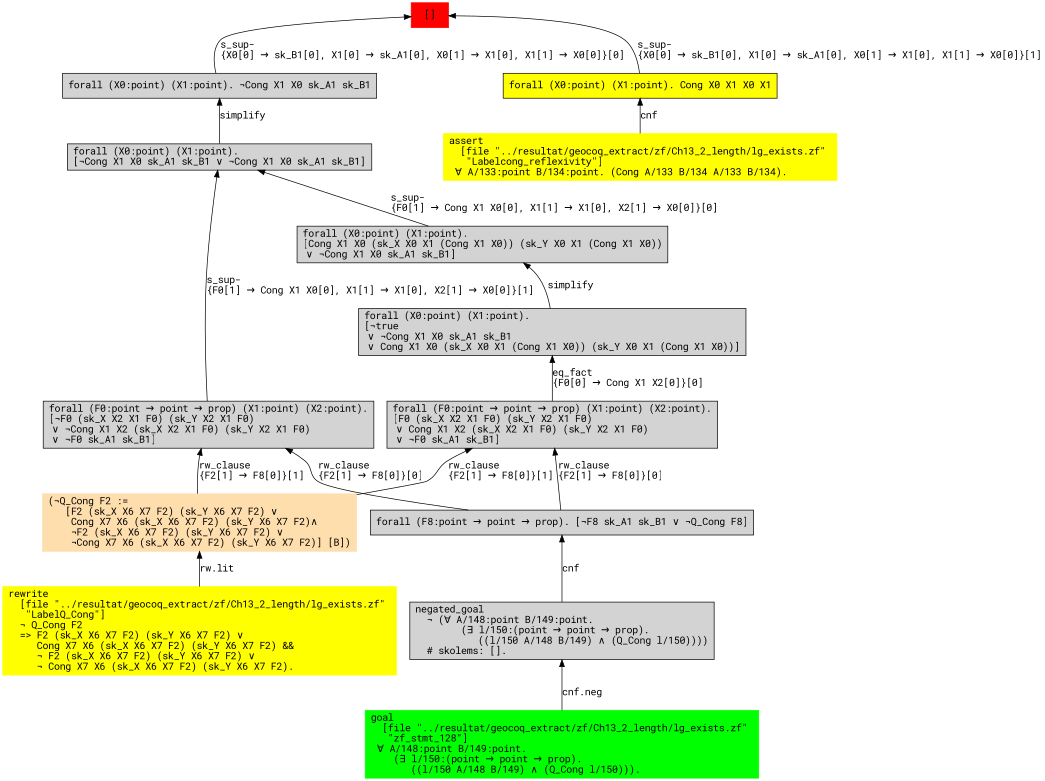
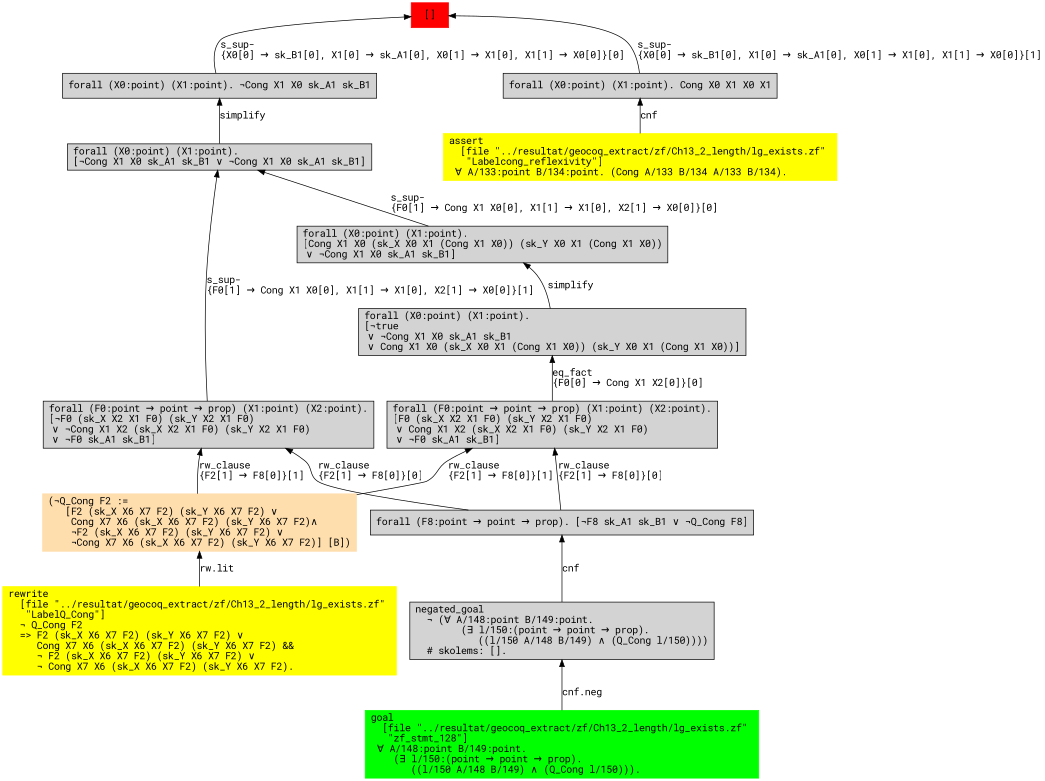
(640, 86) -> (640, 86)
